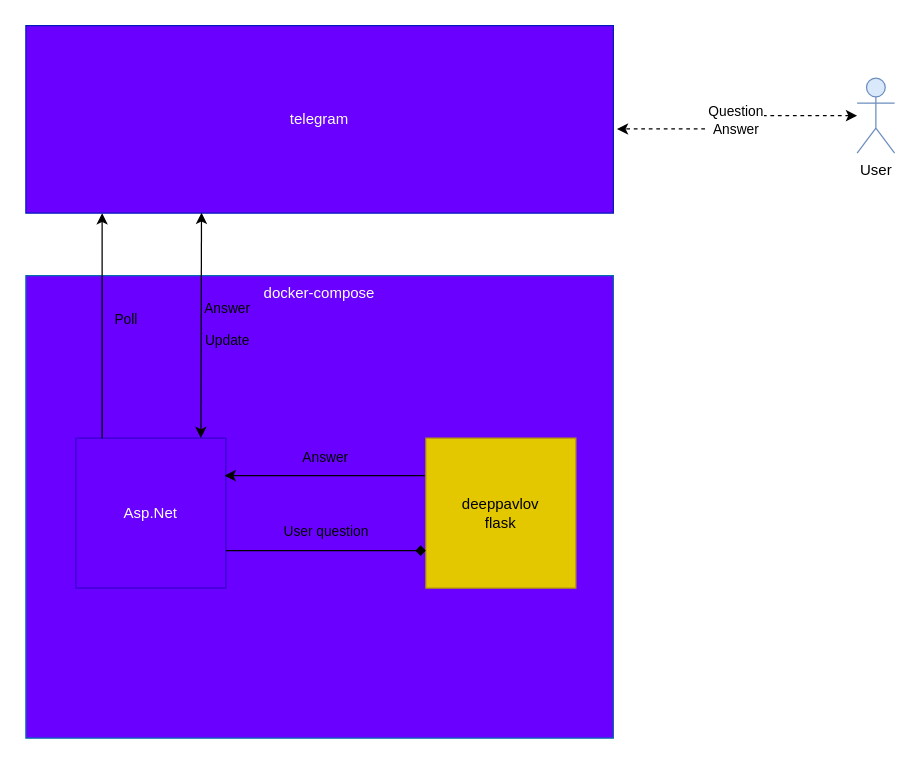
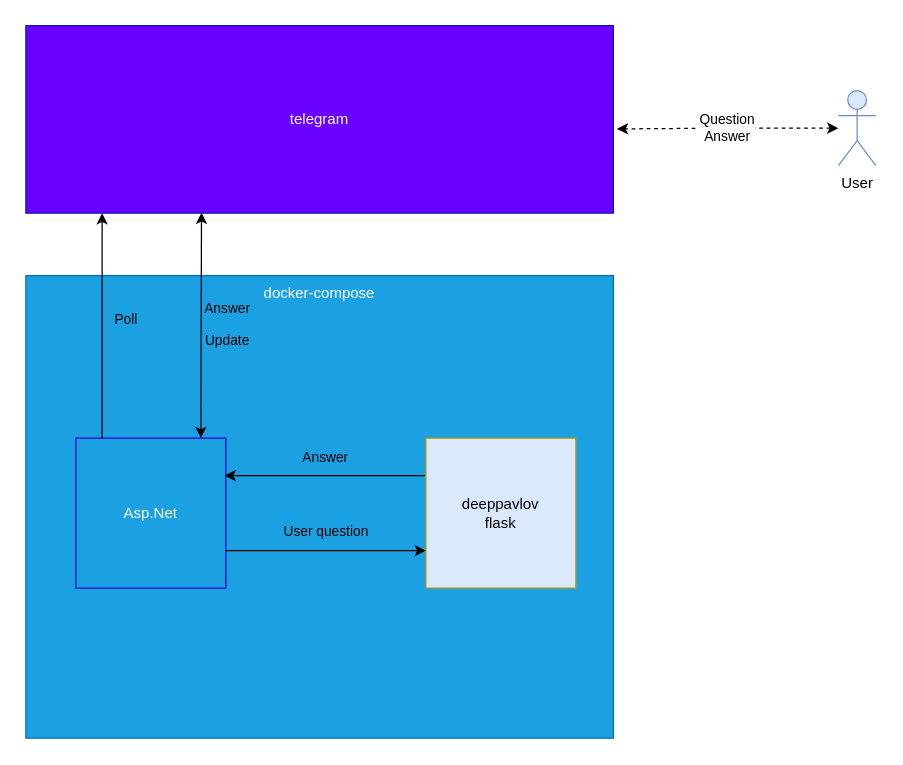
(876, 116) -> (857, 128)
(319, 507) -> (319, 507)
(151, 513) -> (151, 513)
(501, 513) -> (501, 513)
(321, 551) -> (322, 551)
